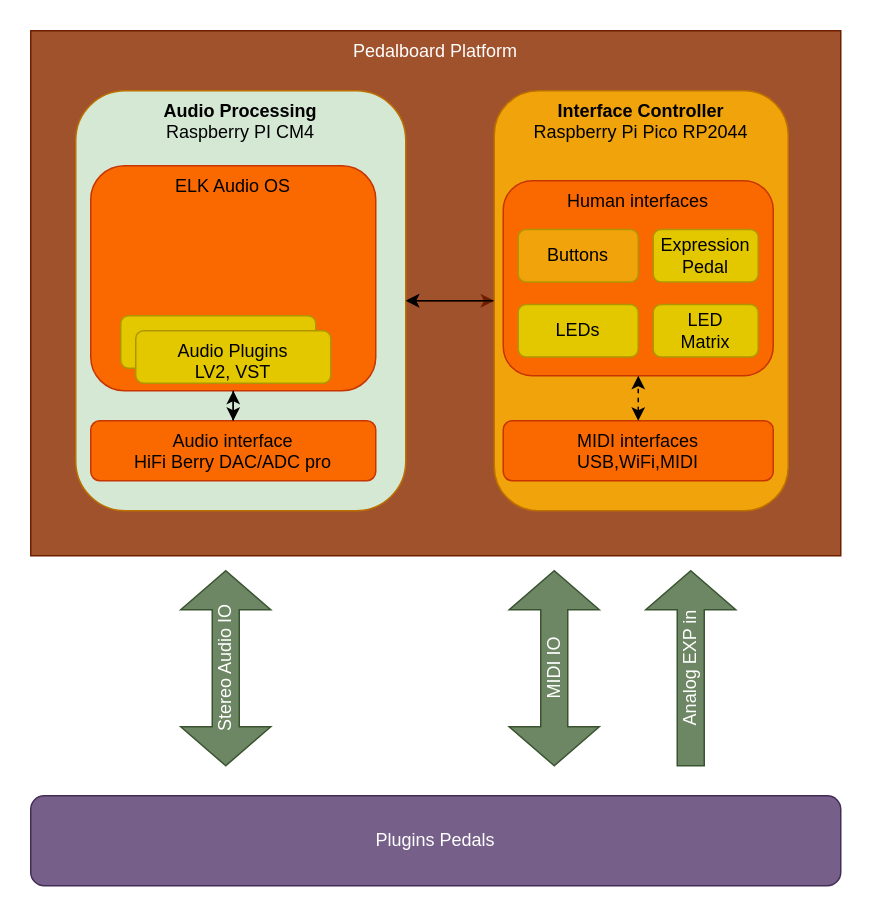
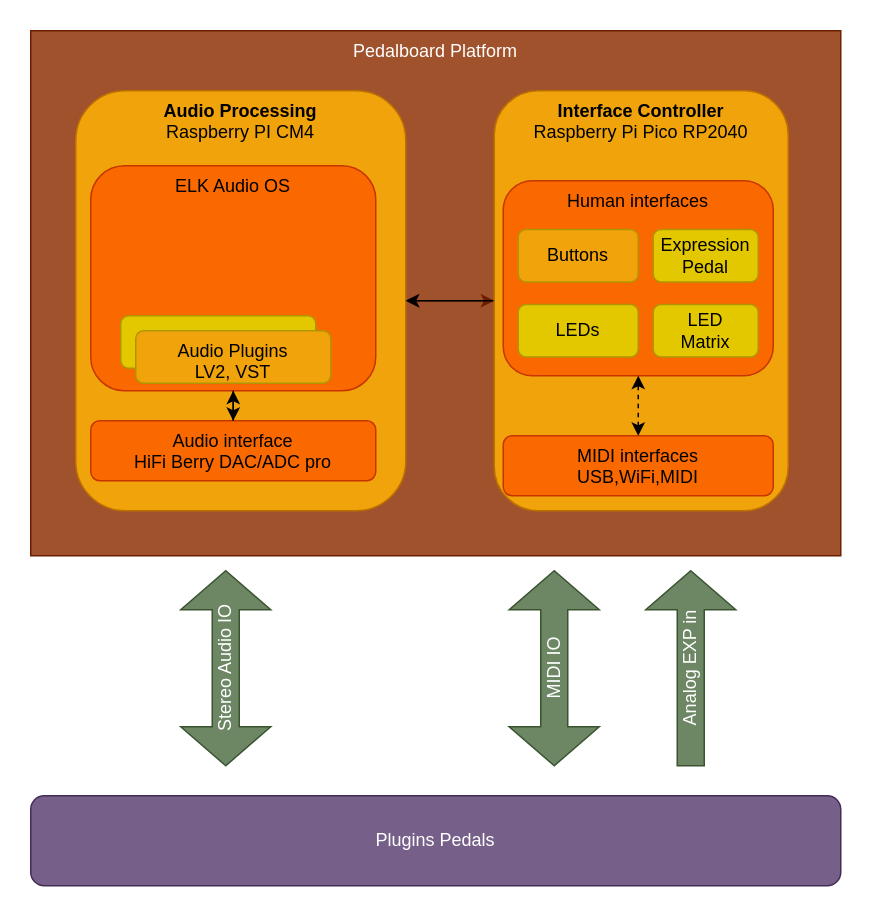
(241, 123) -> (241, 123)
(641, 123) -> (641, 123)
(233, 357) -> (233, 357)
(638, 451) -> (638, 466)
